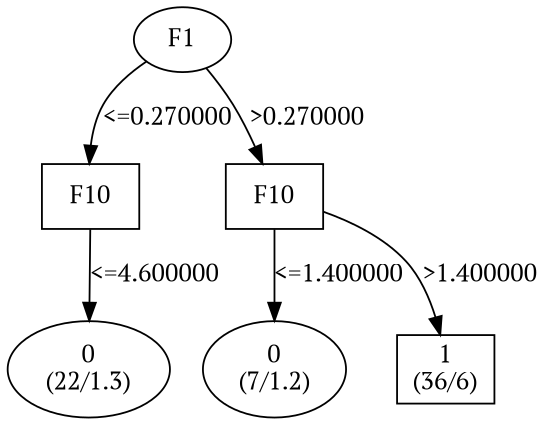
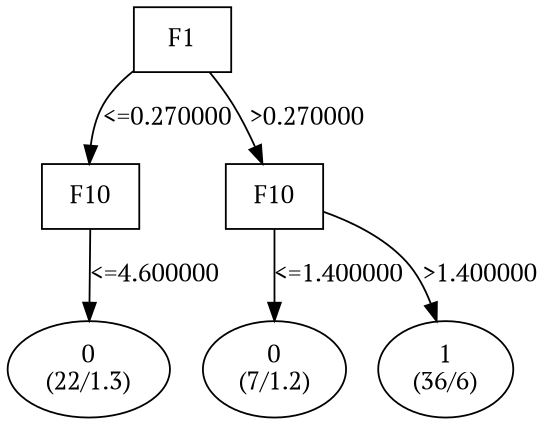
(183, 40) -> (183, 40)
(446, 369) -> (446, 369)
